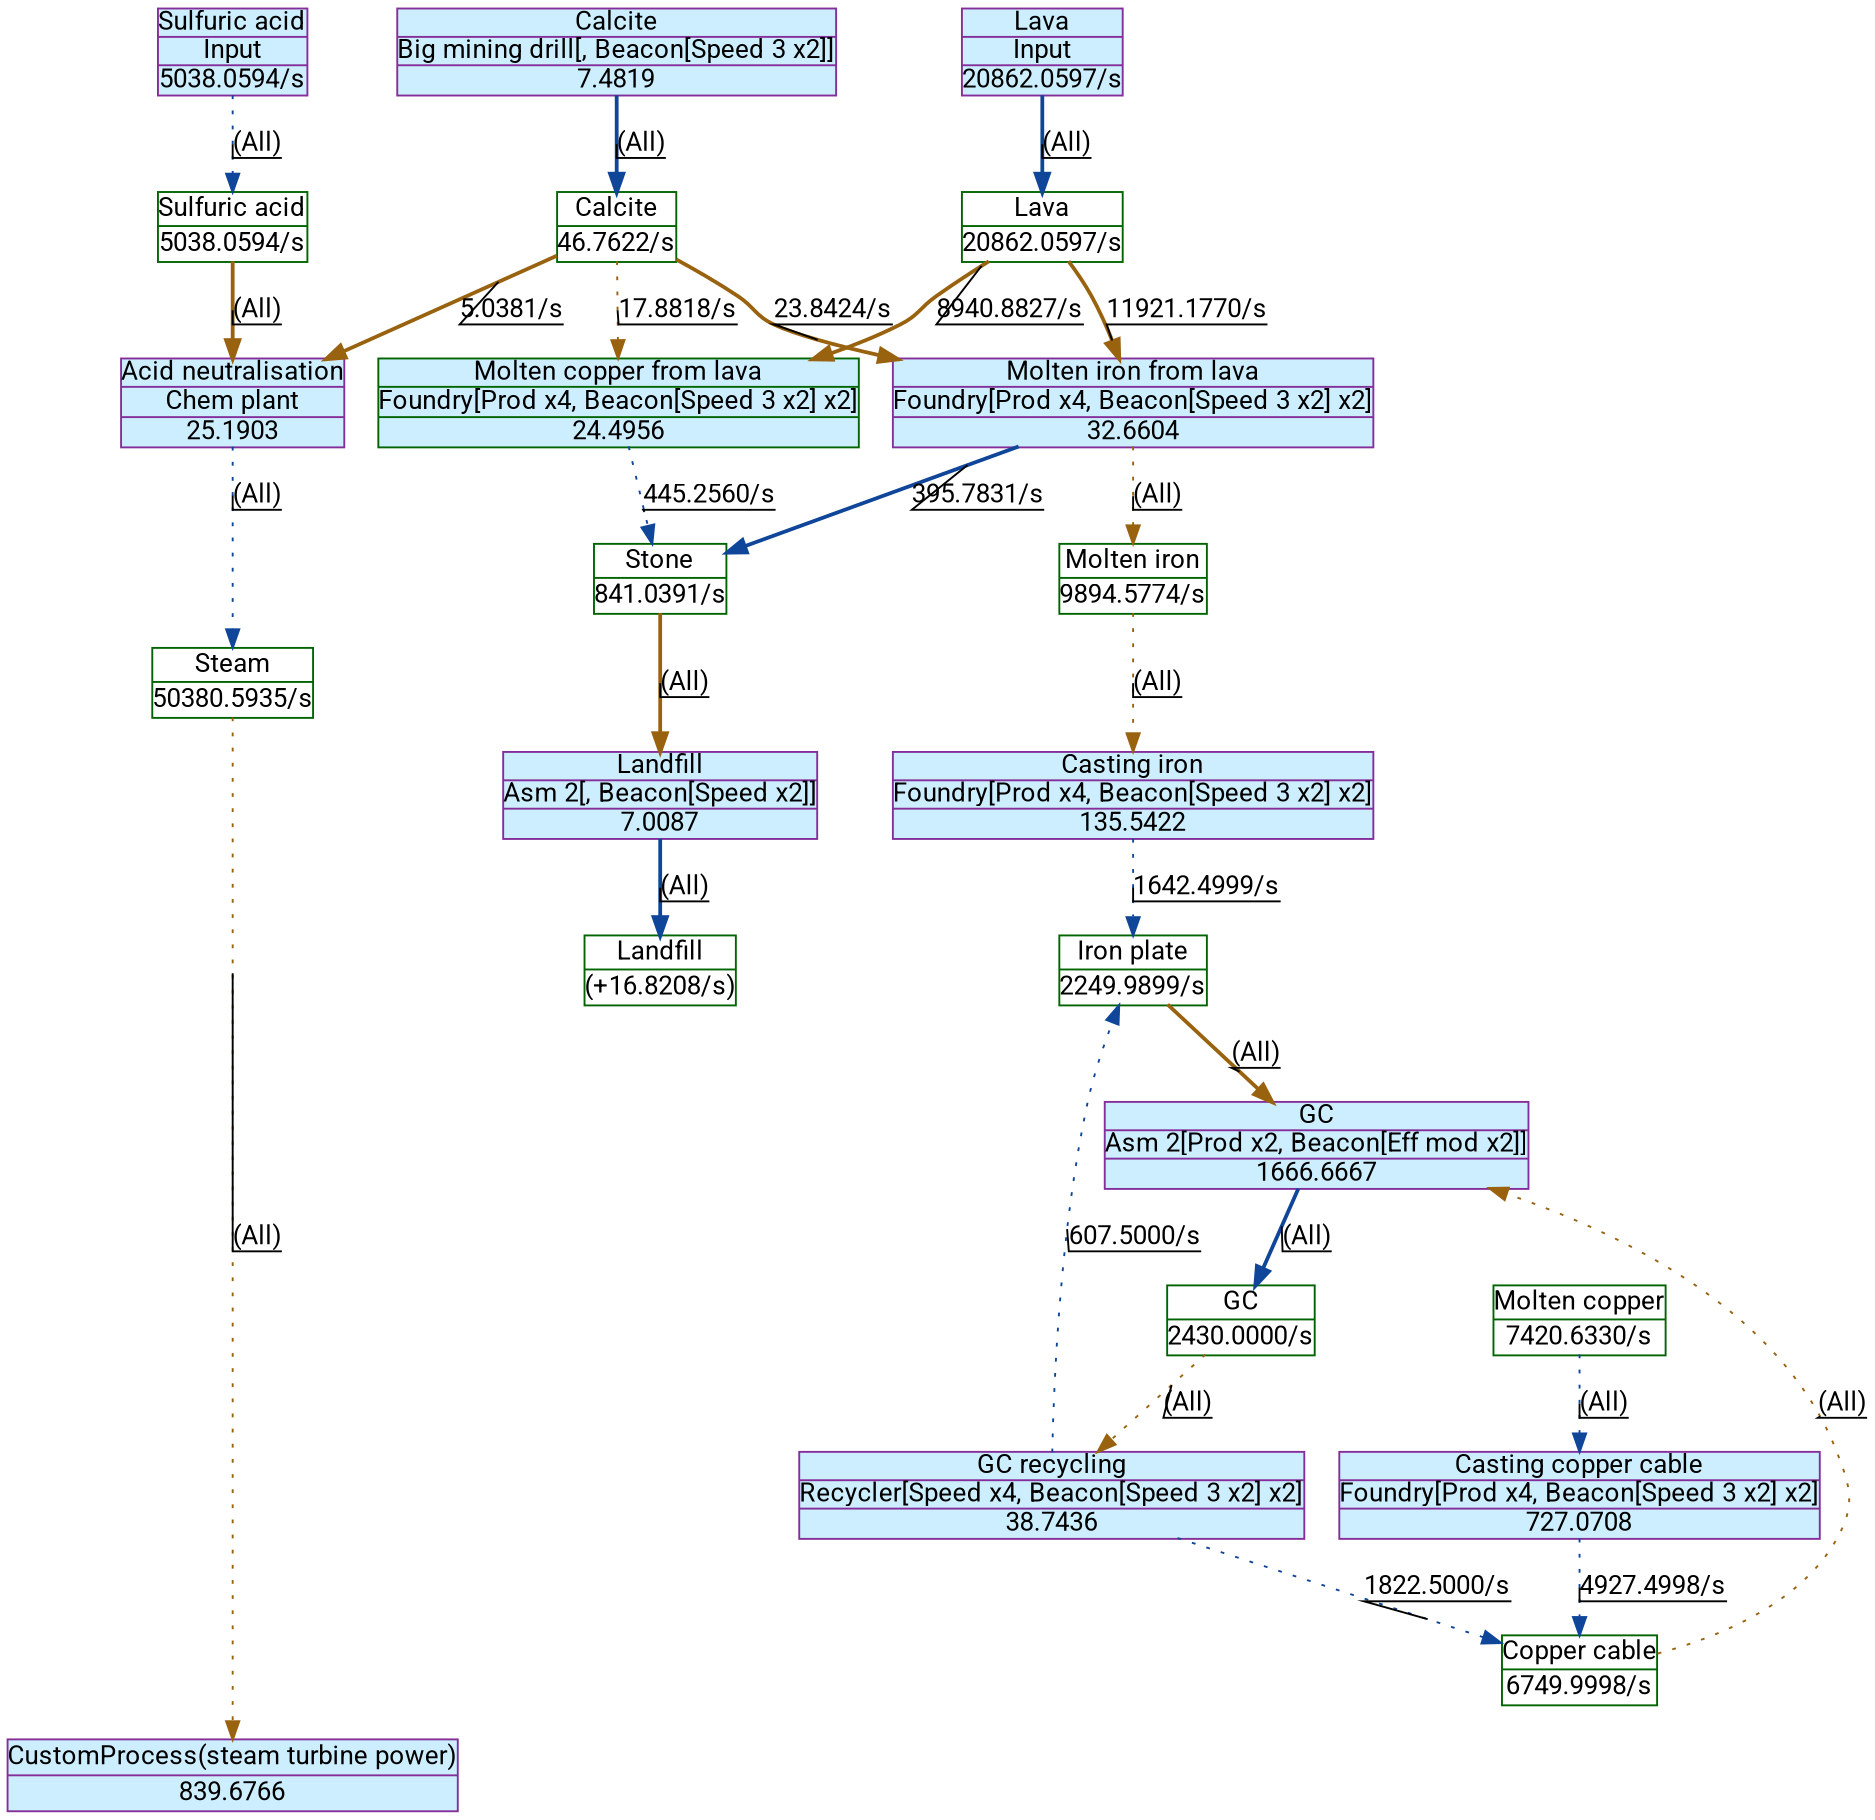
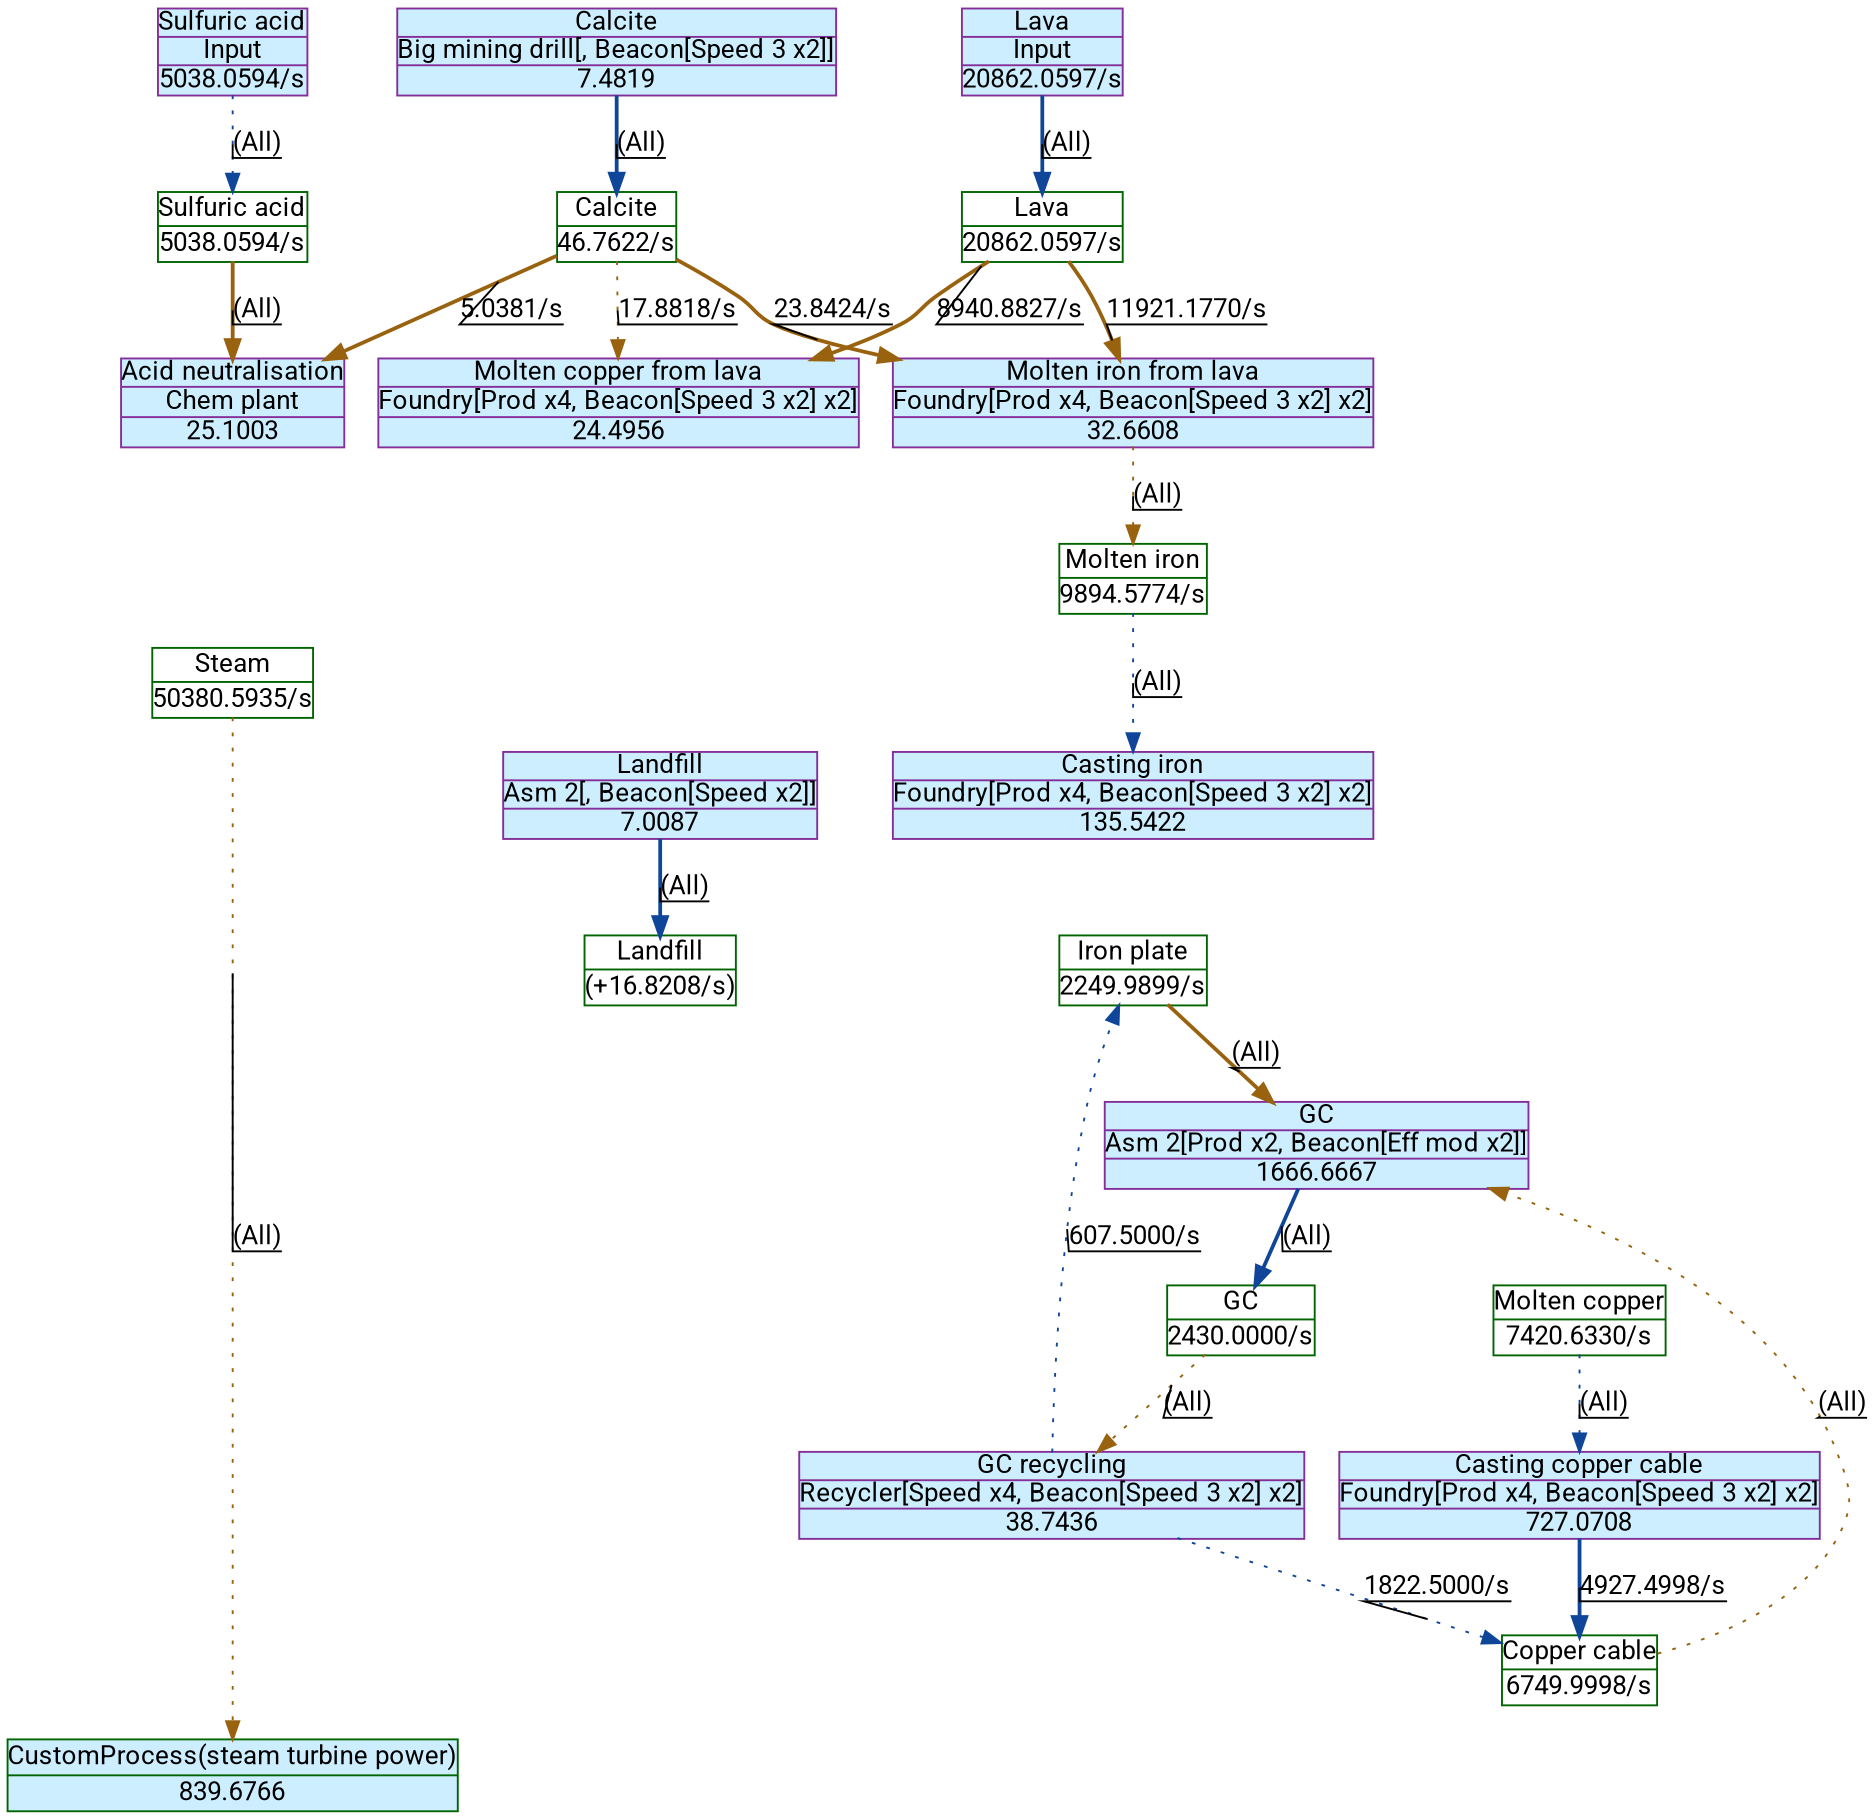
(619, 403) -> (619, 403)
(233, 431) -> (233, 431)
(1133, 431) -> (1133, 431)
(233, 538) -> none
(660, 579) -> none
(1133, 673) -> (1133, 673)
(1133, 878) -> none
(1580, 1578) -> (1580, 1578)
(233, 1775) -> (233, 1775)
